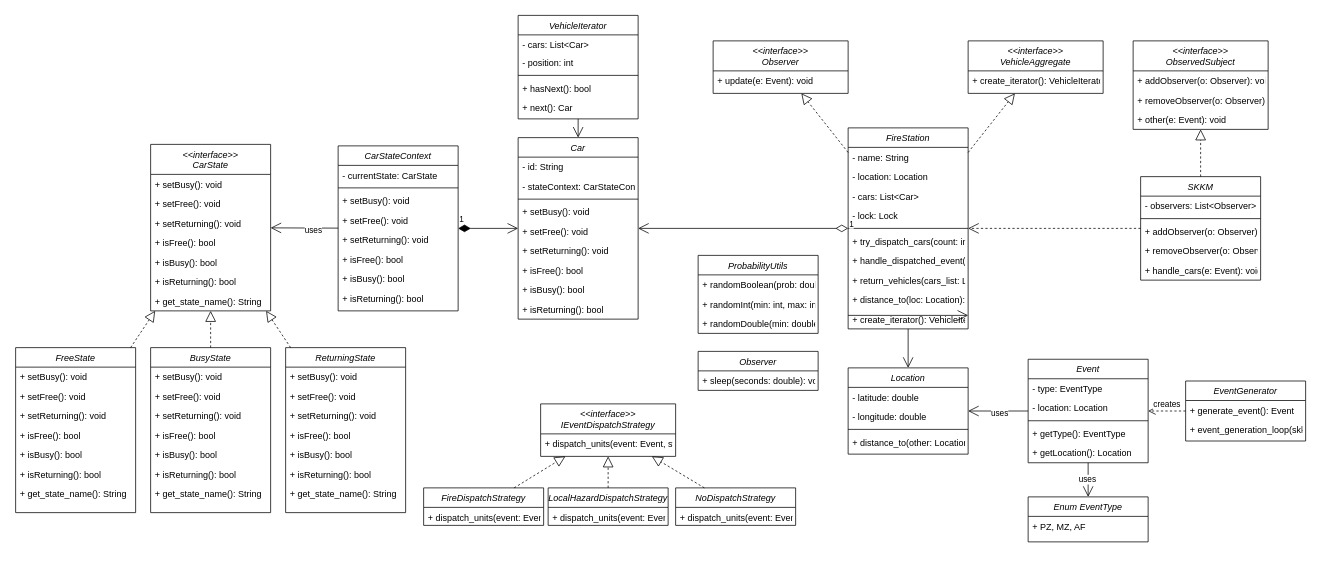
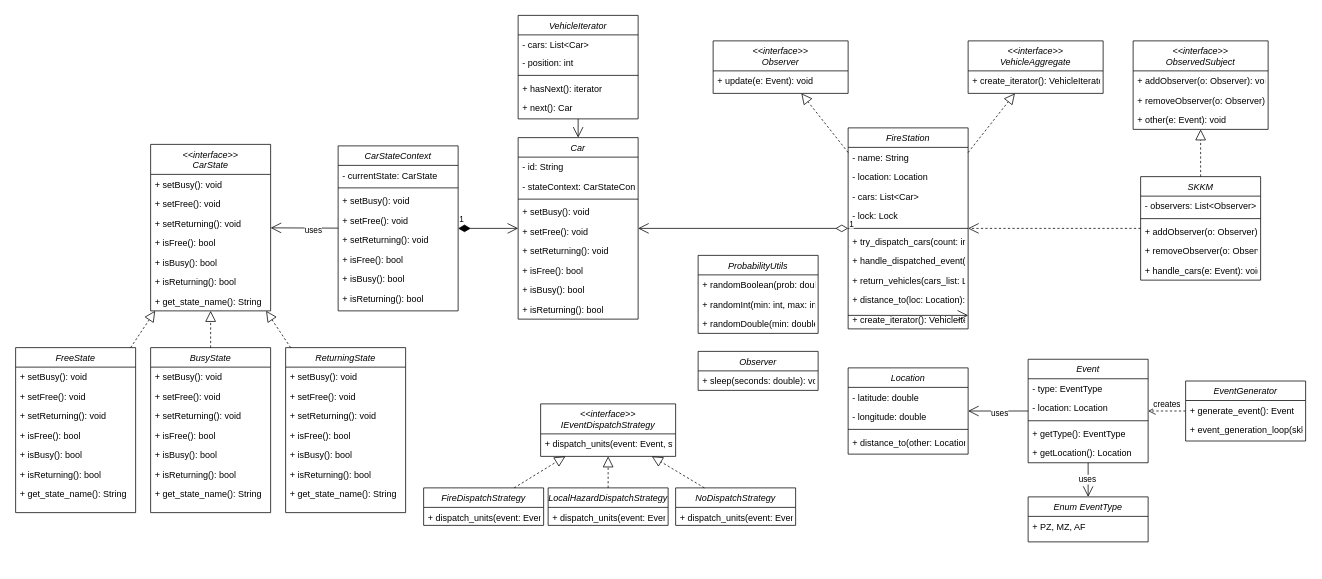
(560, 89) -> (570, 89)
(908, 348) -> none
